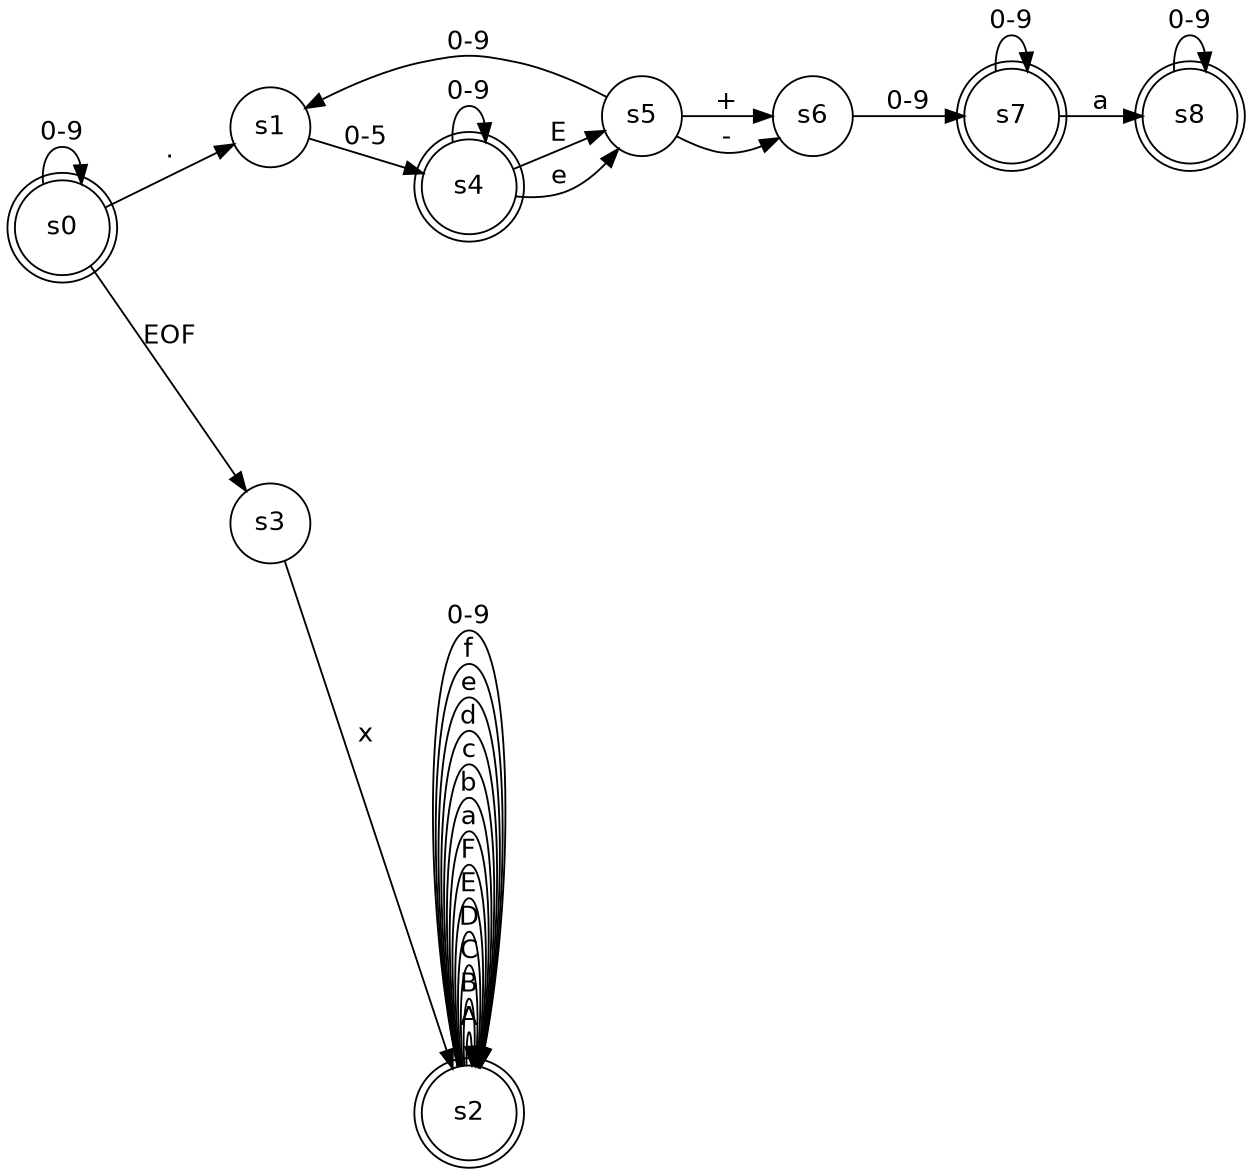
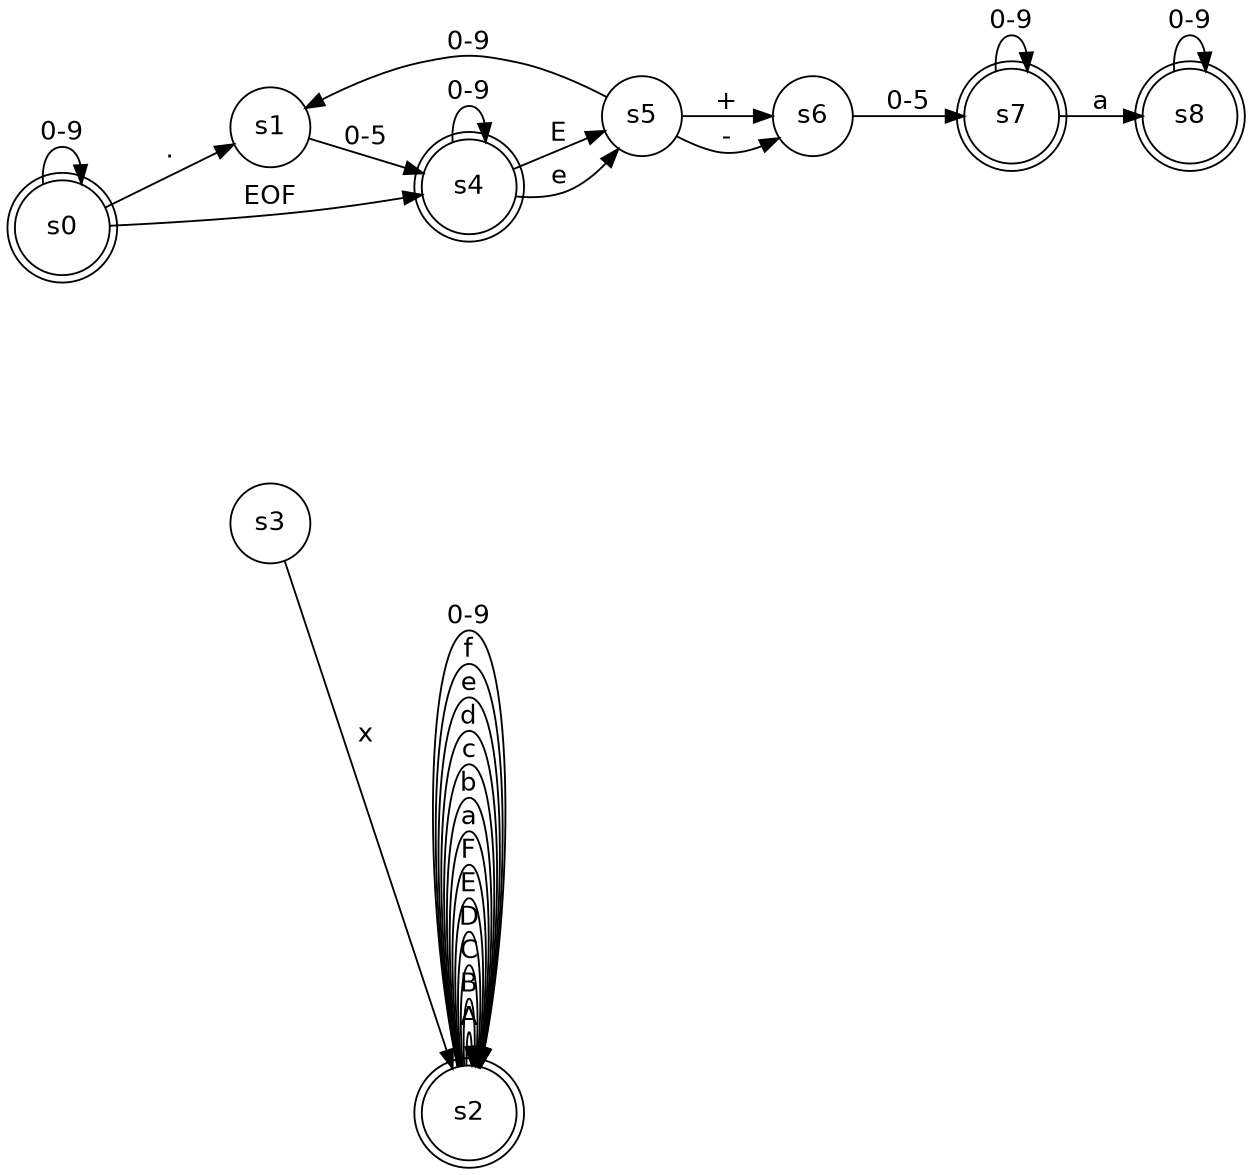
(909, 102) -> (909, 102)
(163, 371) -> (257, 216)
